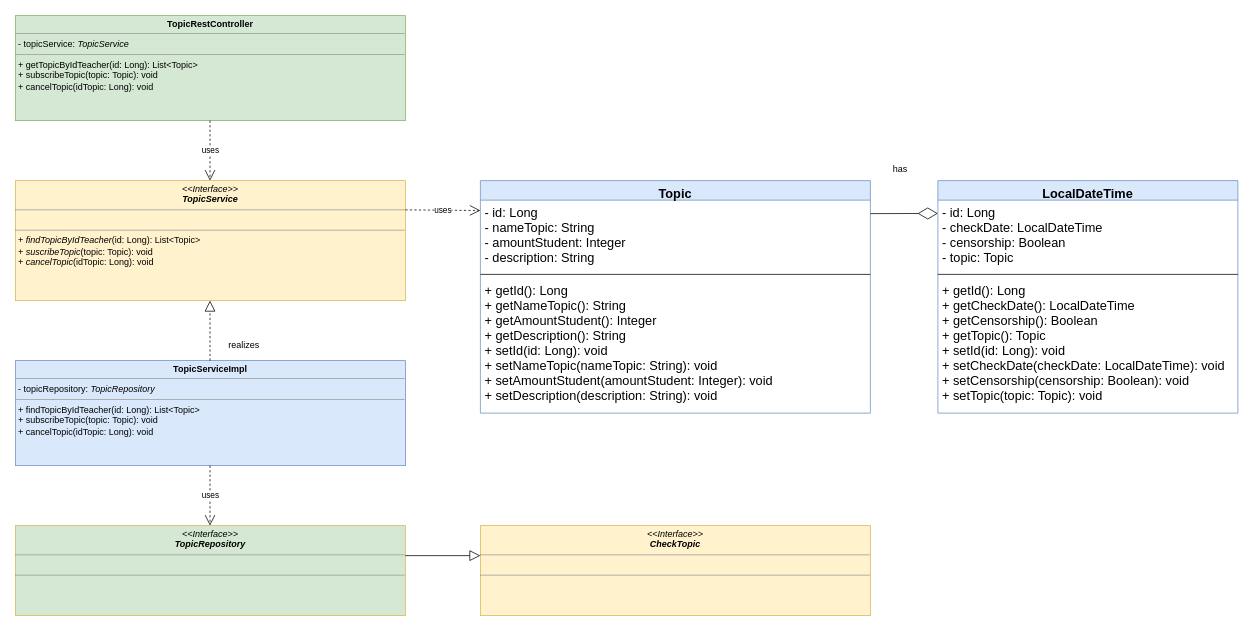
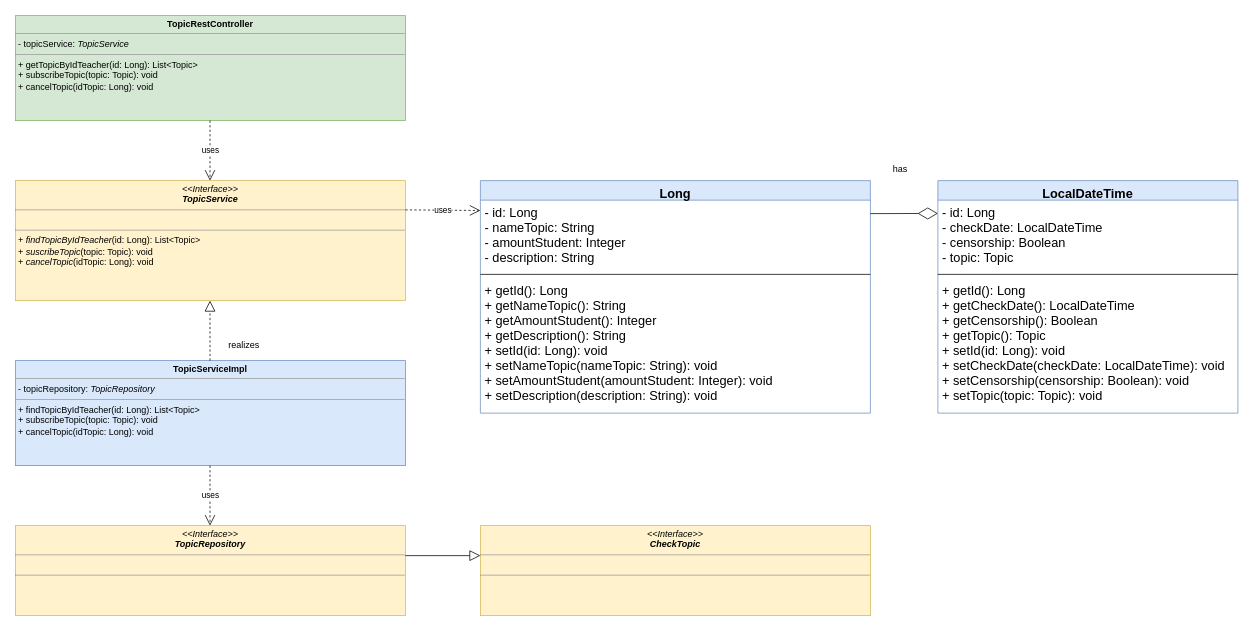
(675, 193) -> (675, 193)
(210, 570) -> (210, 570)
